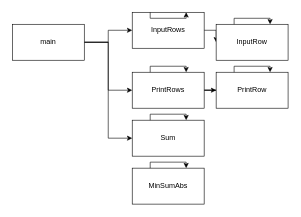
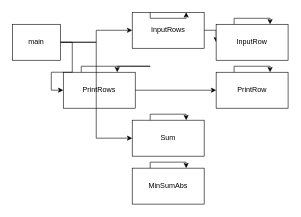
(48, 42) -> (36, 42)
(168, 90) -> (99, 90)
